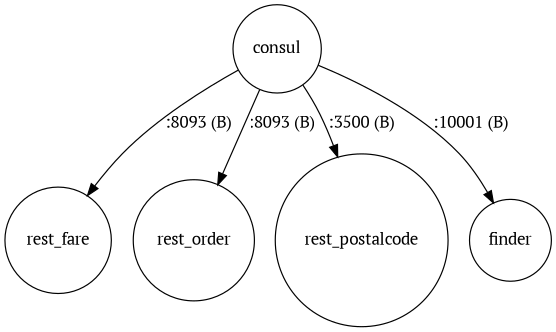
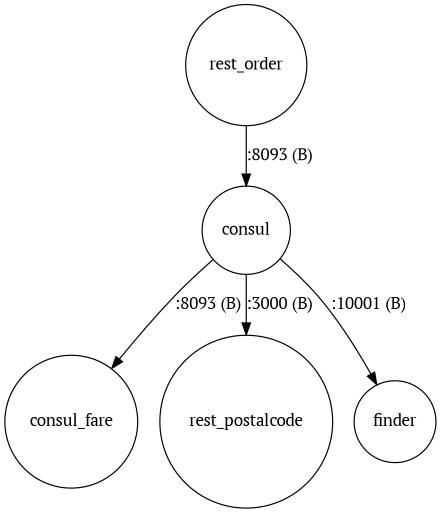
(362, 123) -> (280, 305)
(241, 132) -> (246, 150)
(58, 240) -> (71, 422)
